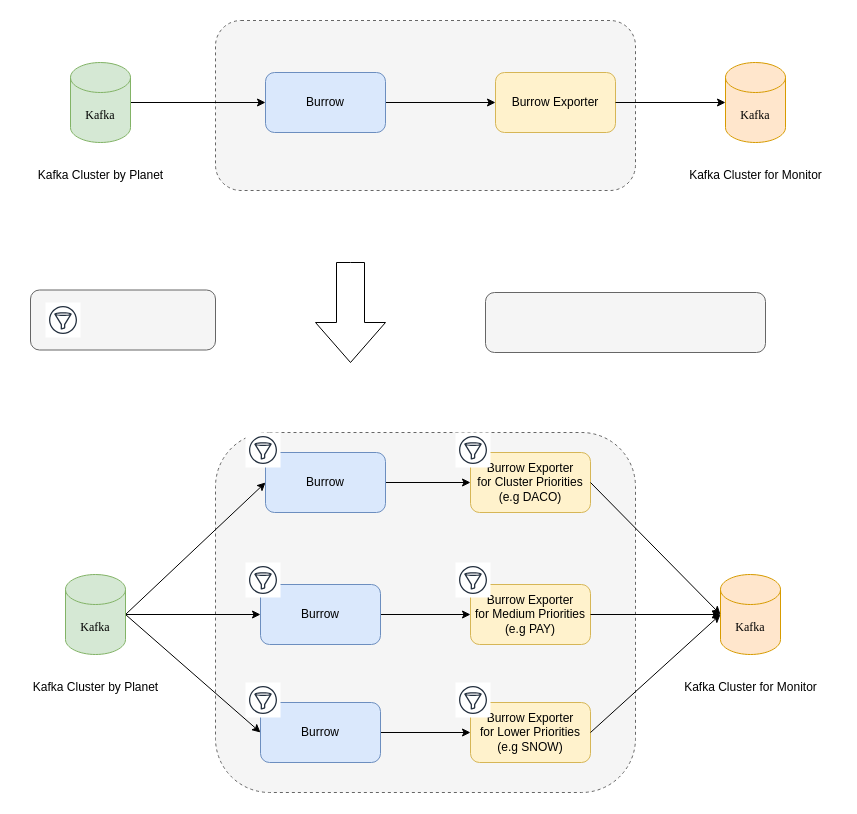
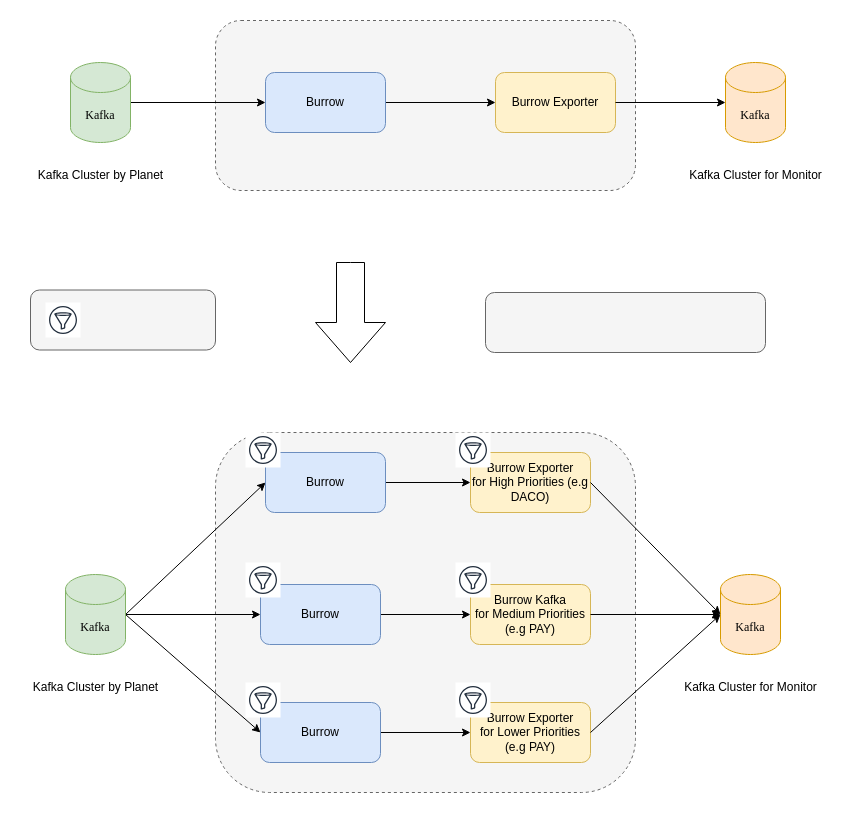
(531, 483) -> (531, 483)
(531, 615) -> (531, 615)
(531, 733) -> (531, 733)
